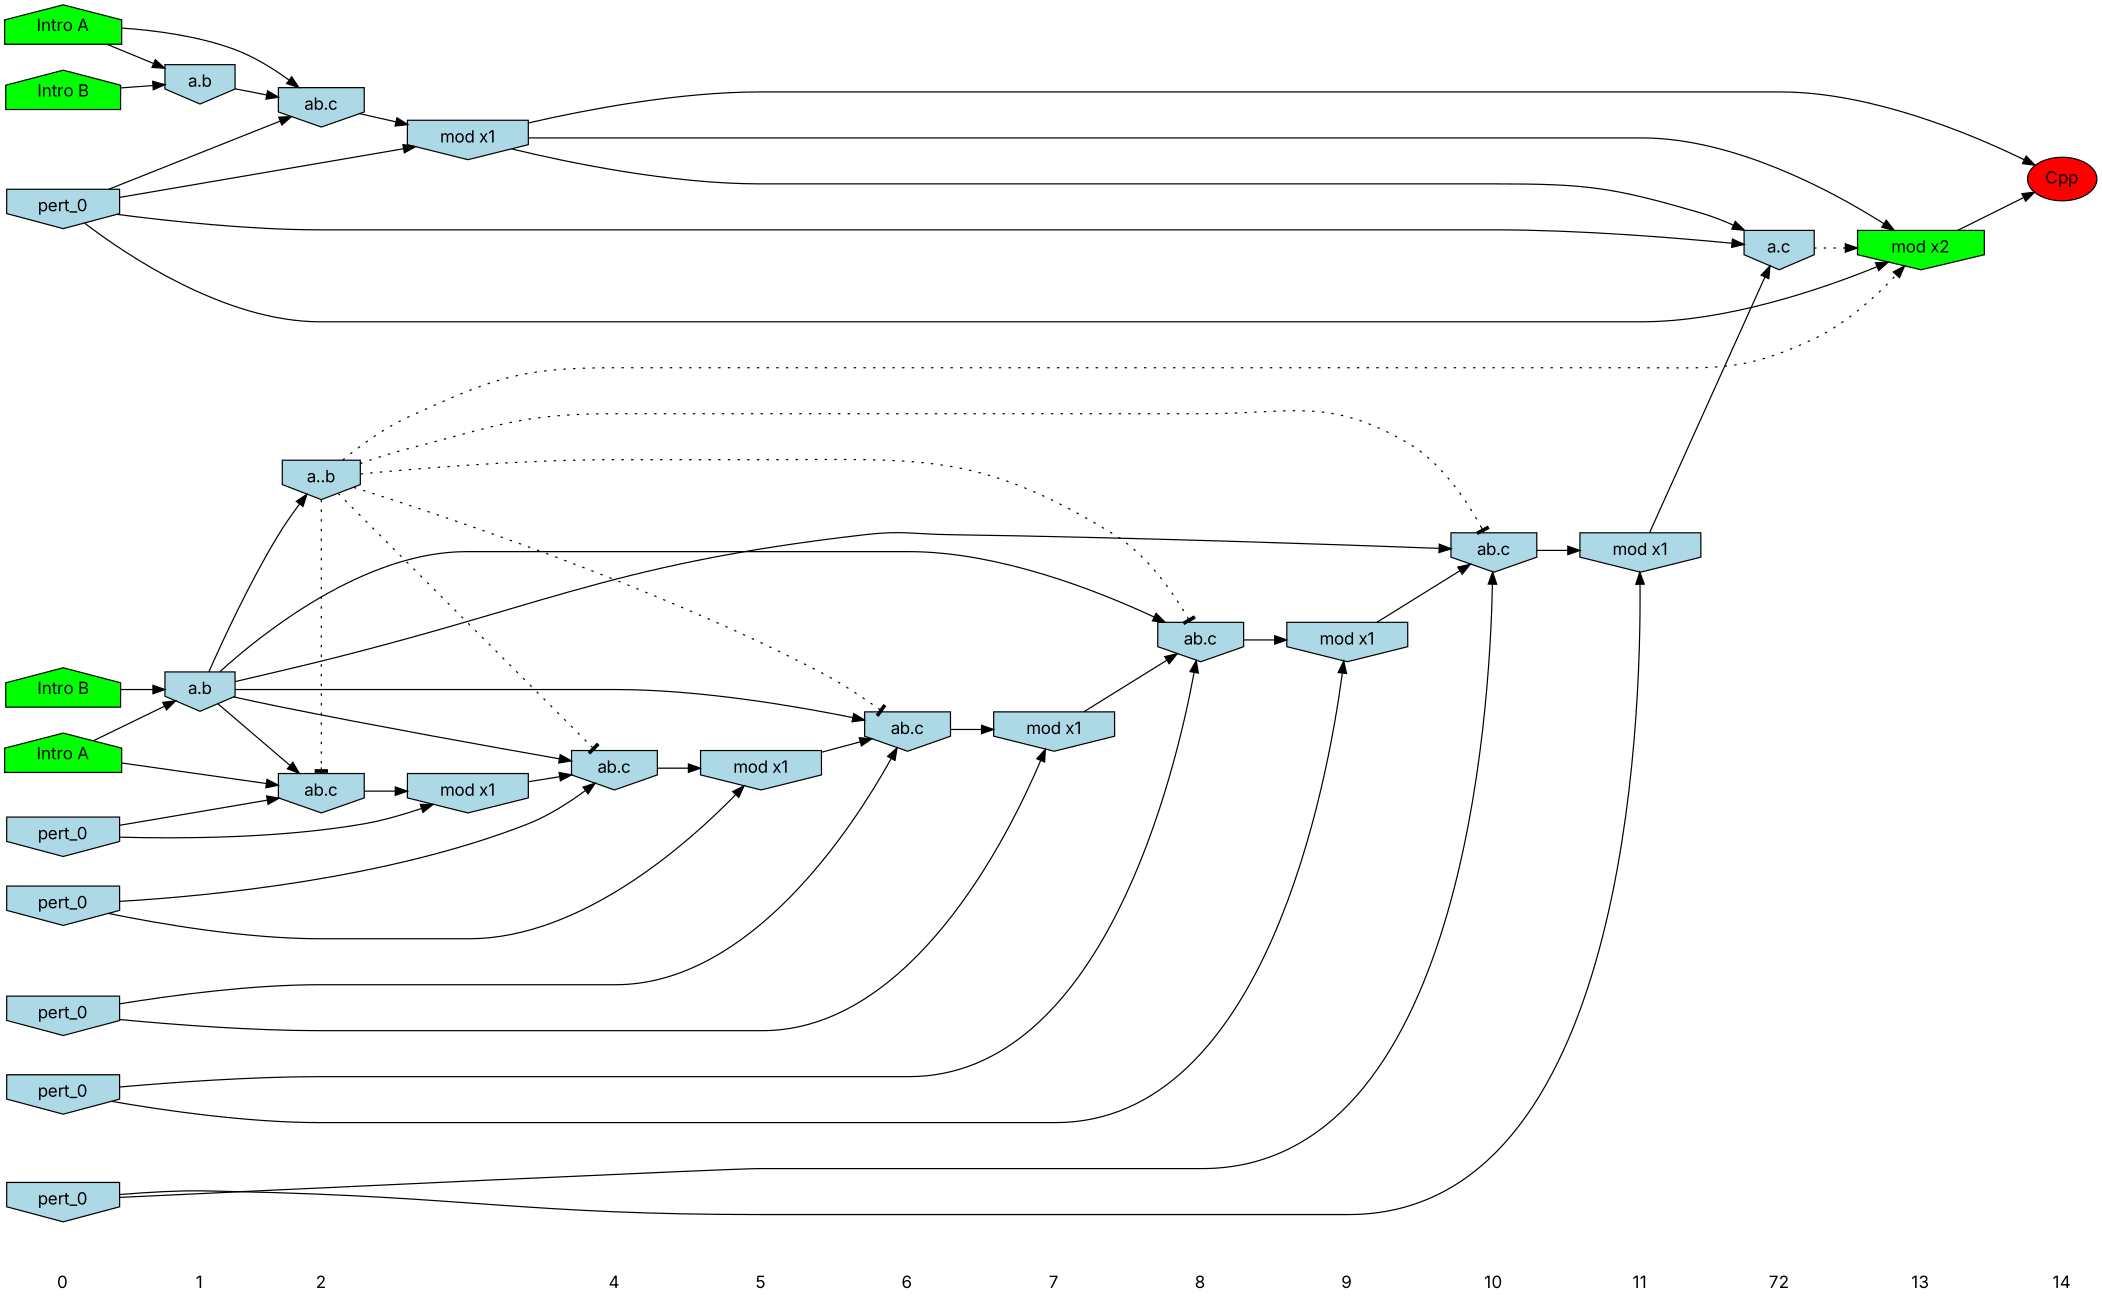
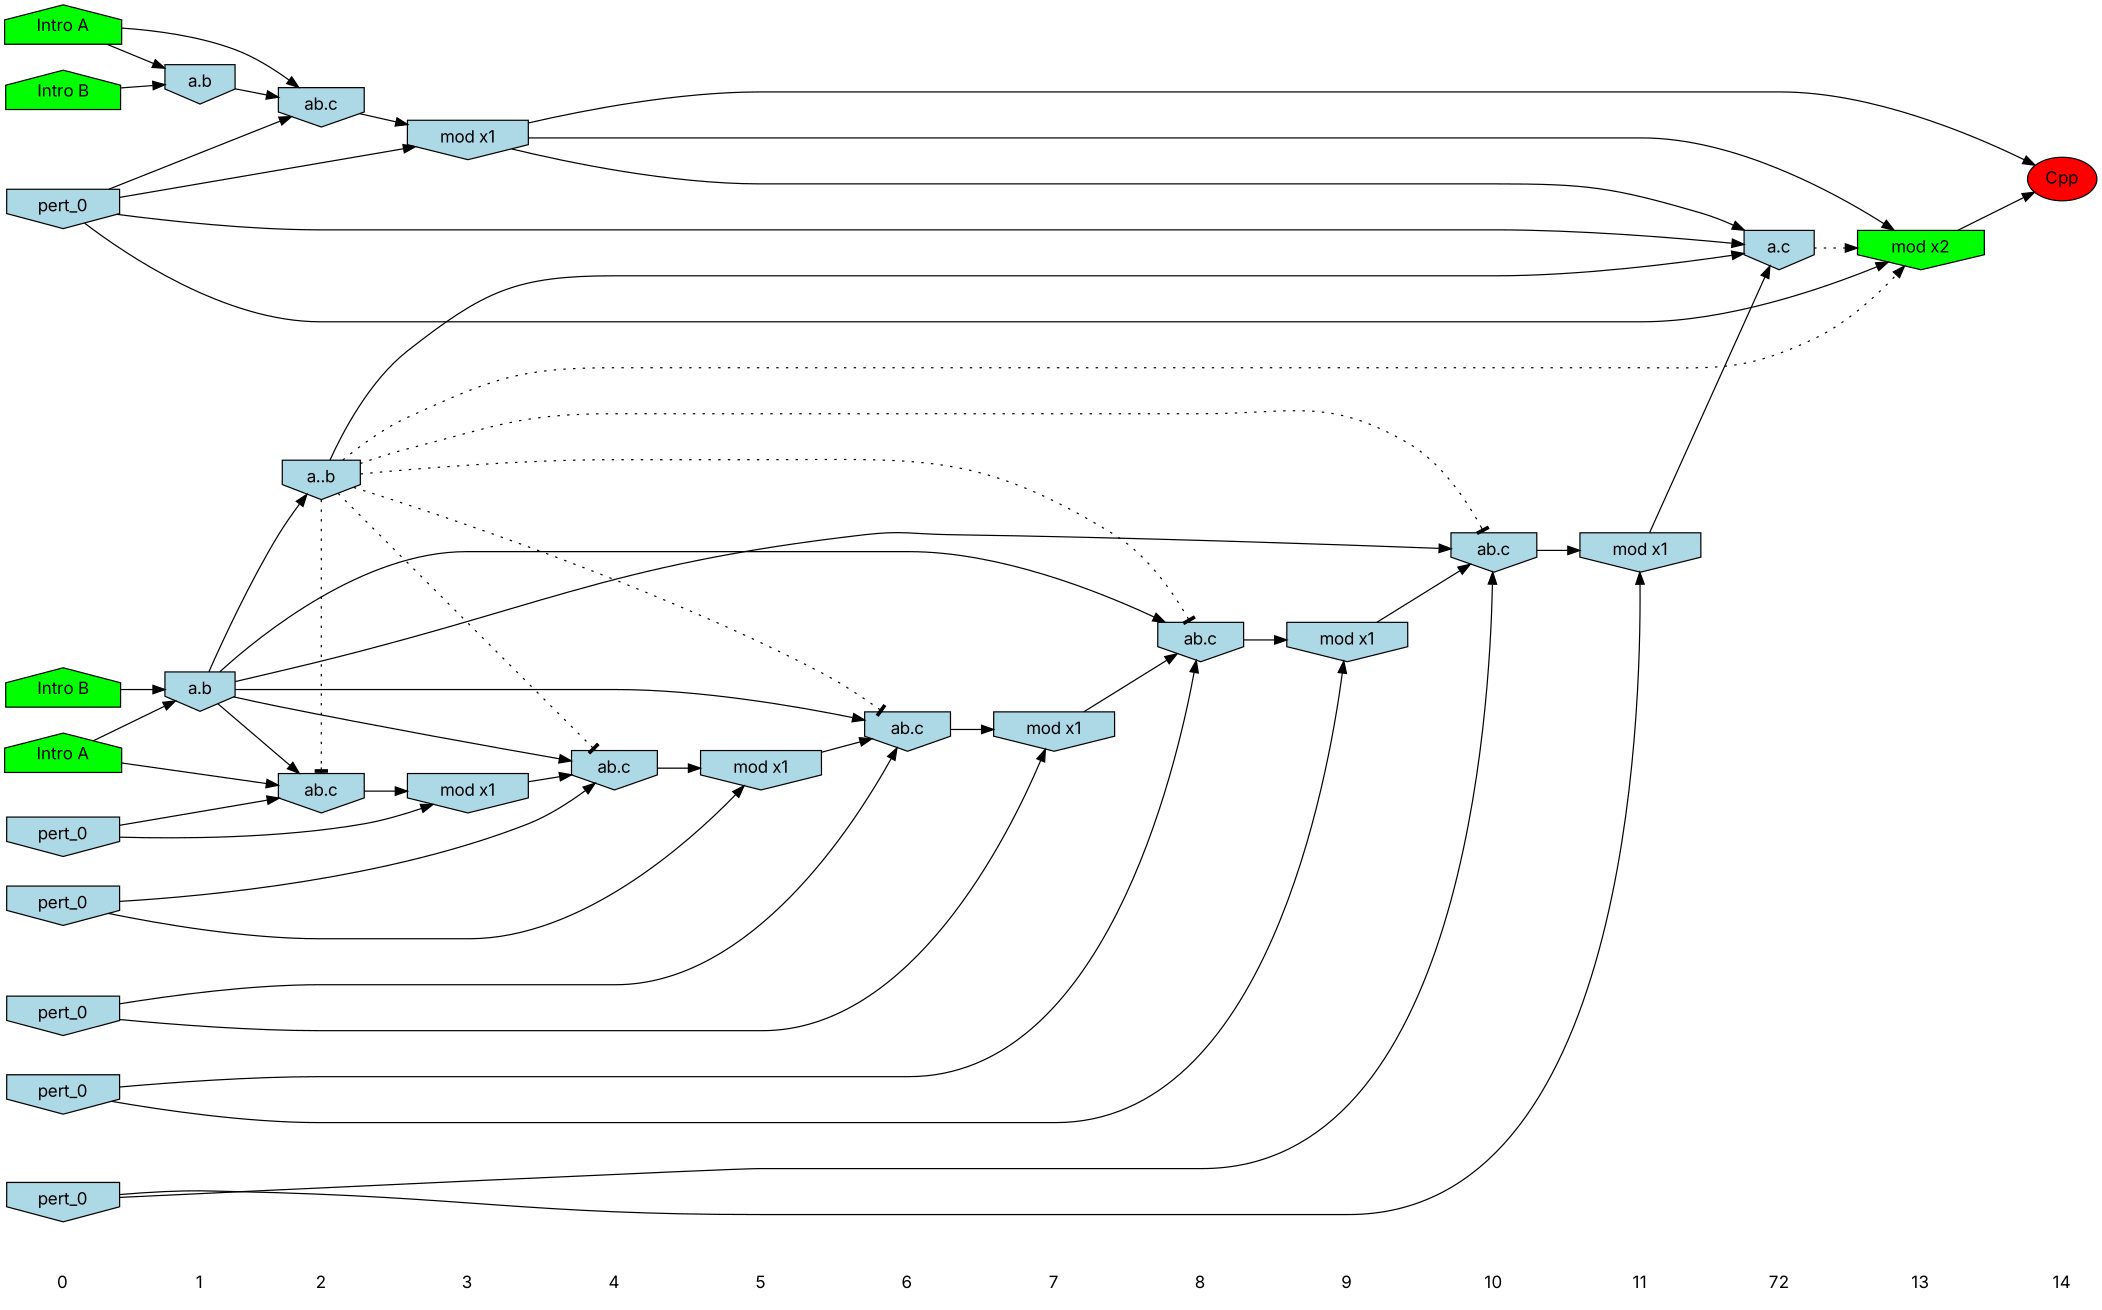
none -> (993, 276)
none -> (468, 1284)
